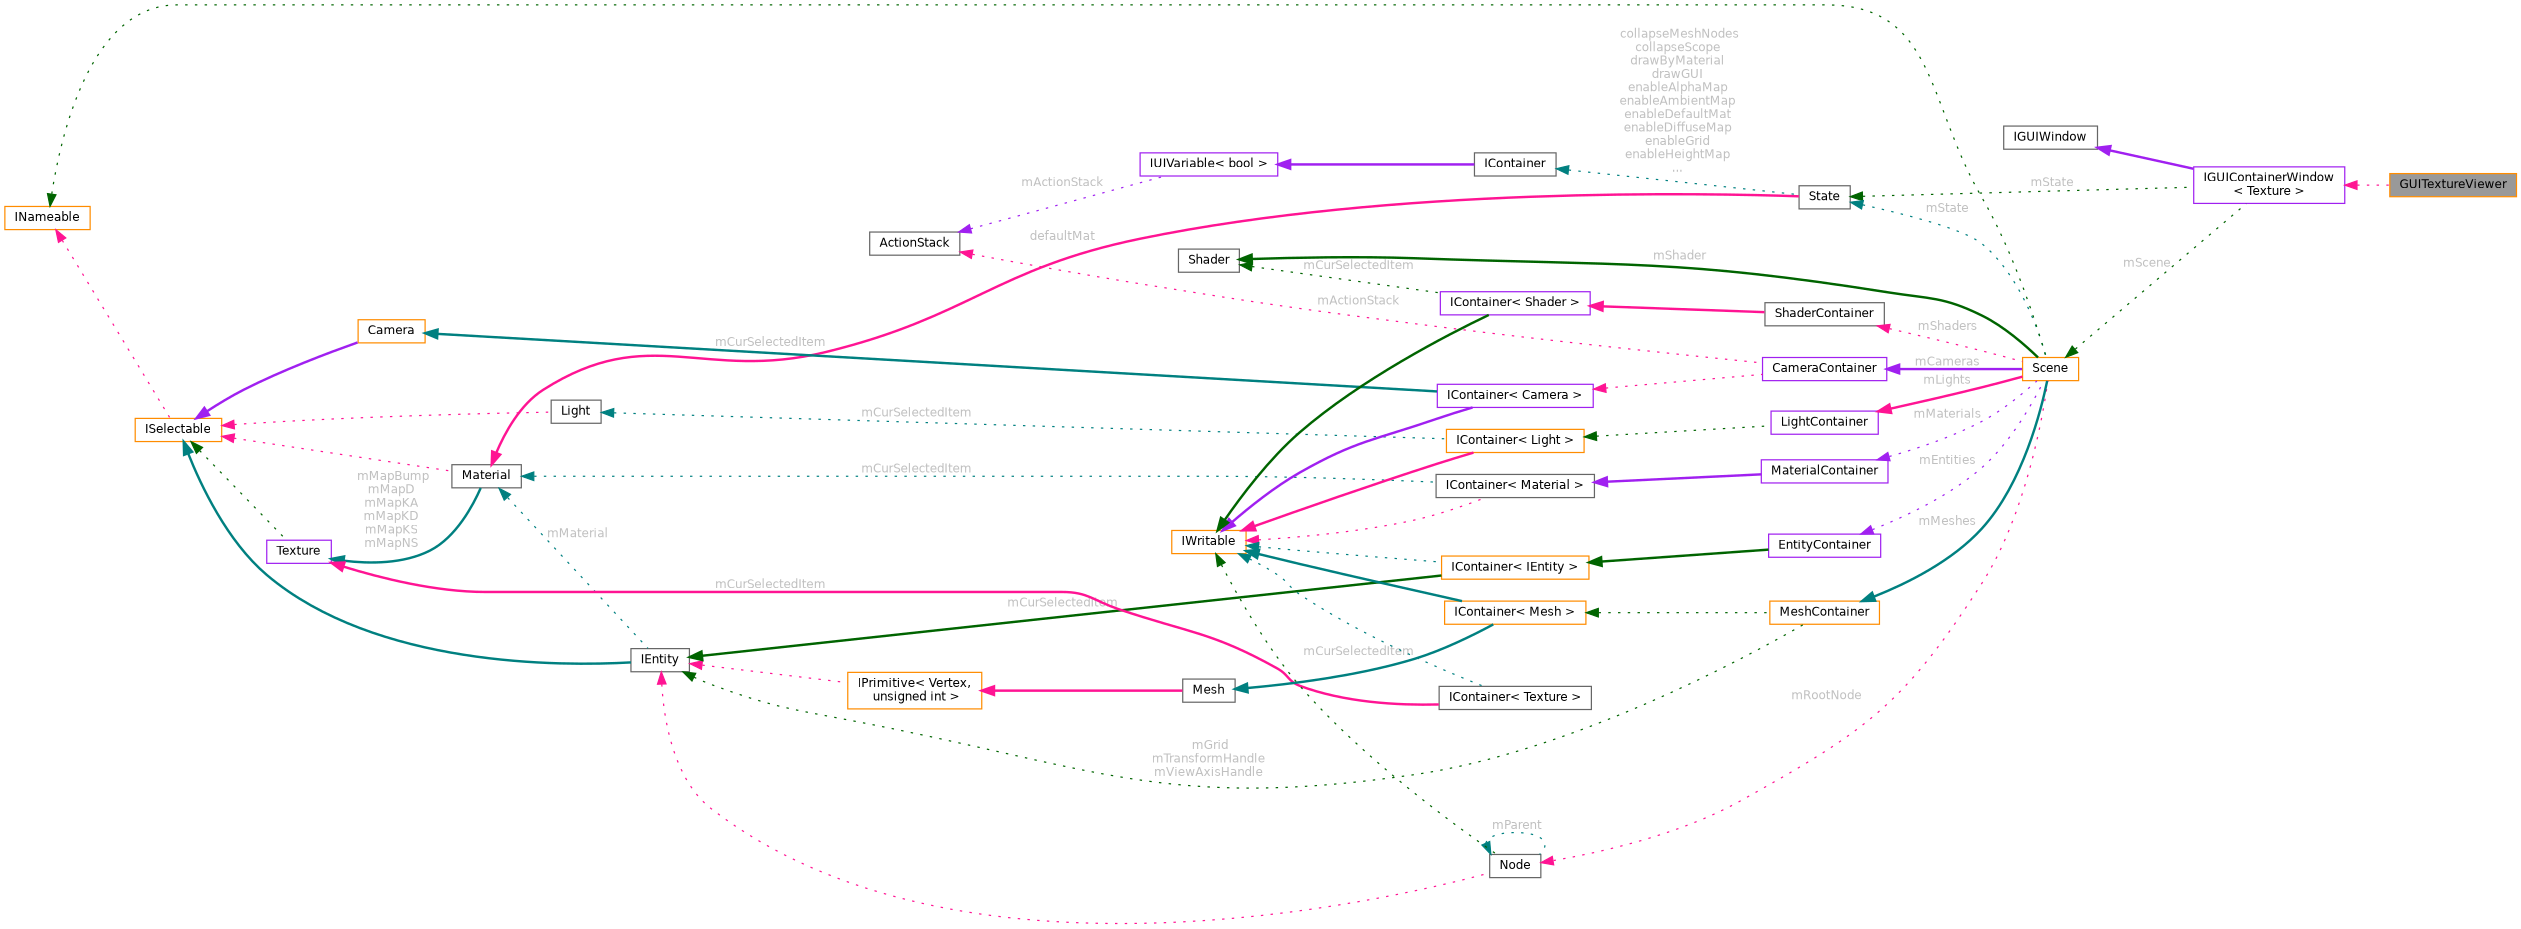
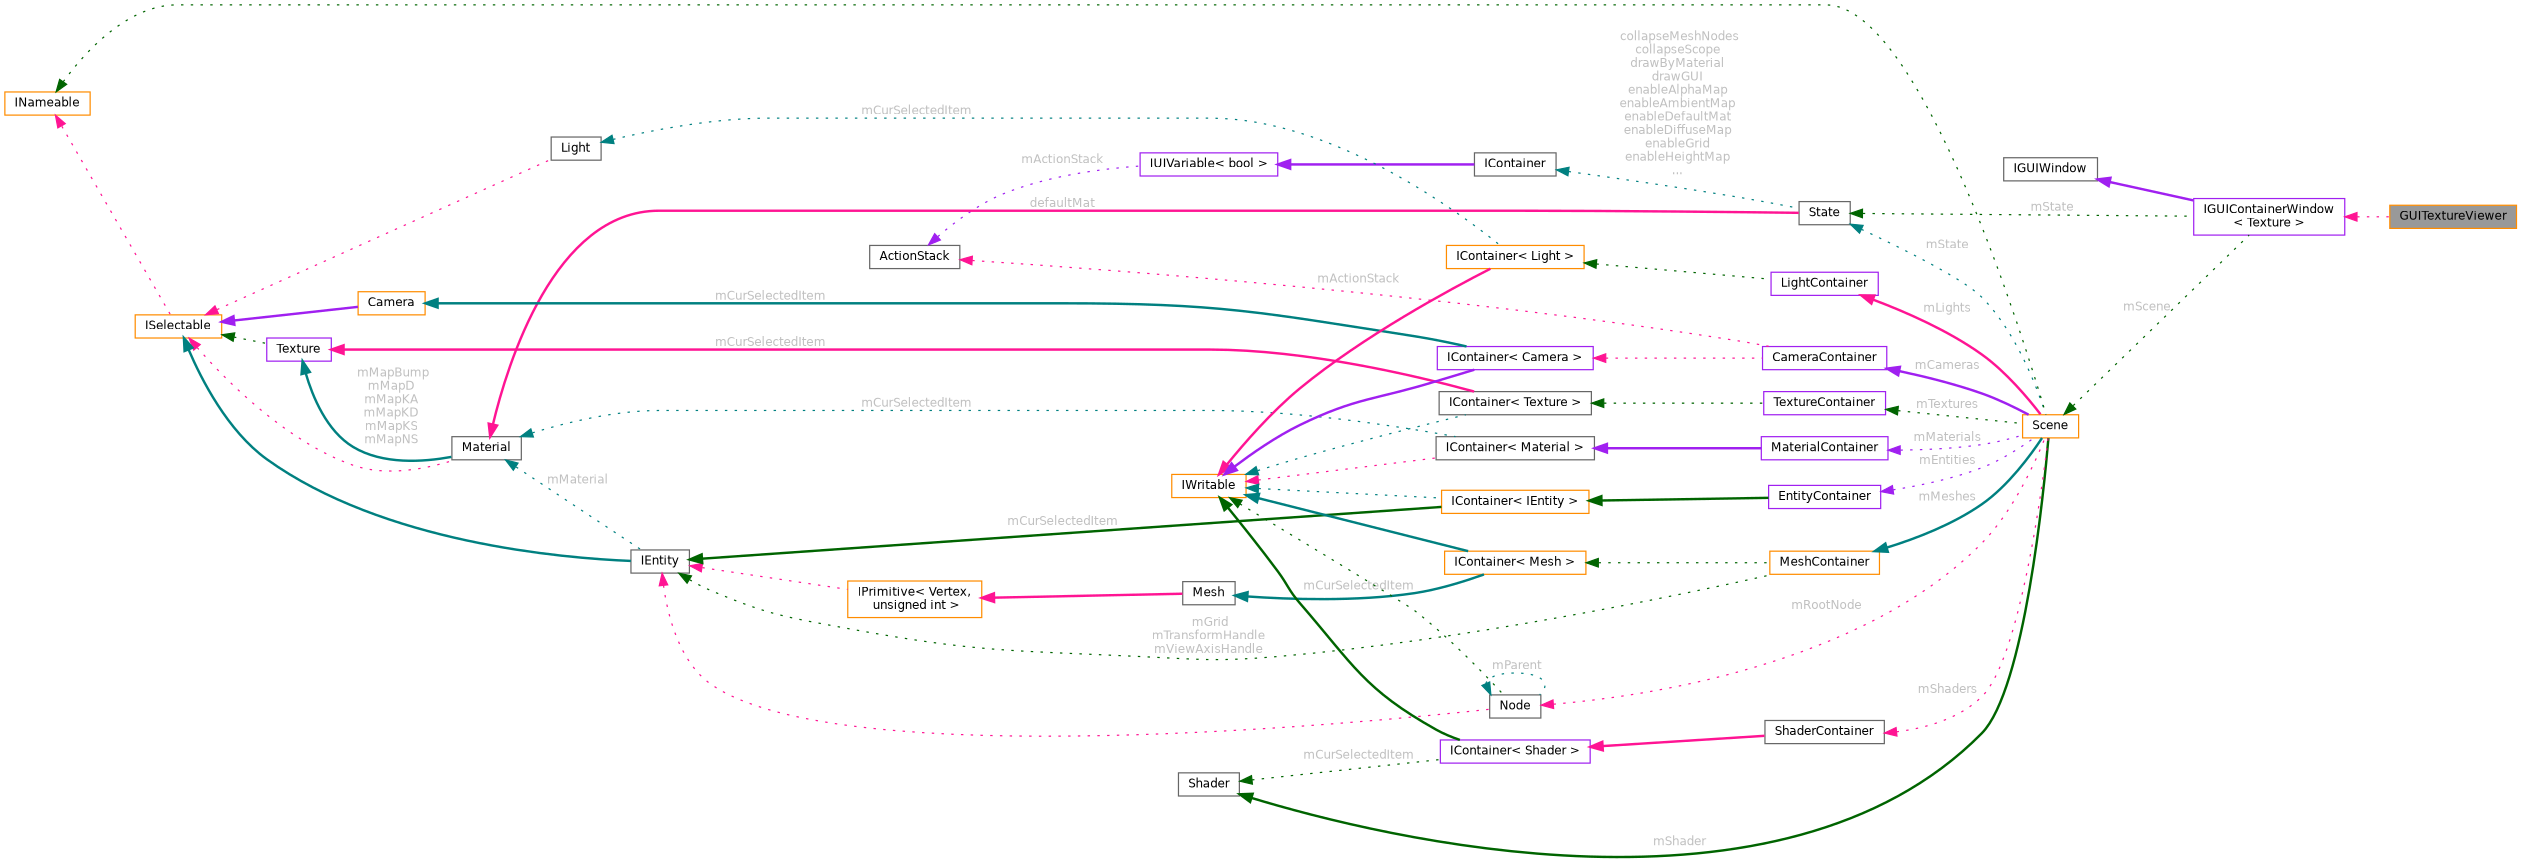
none -> (1825, 403)
